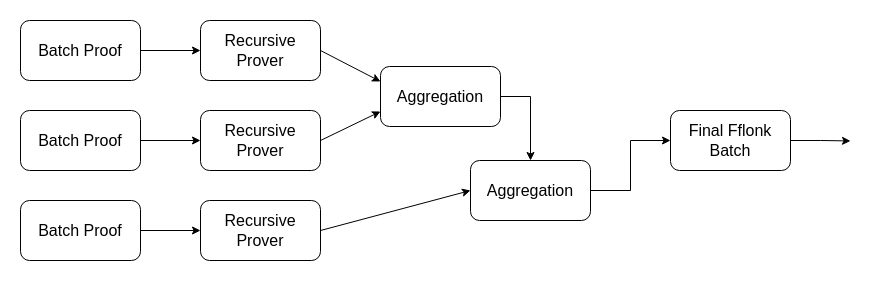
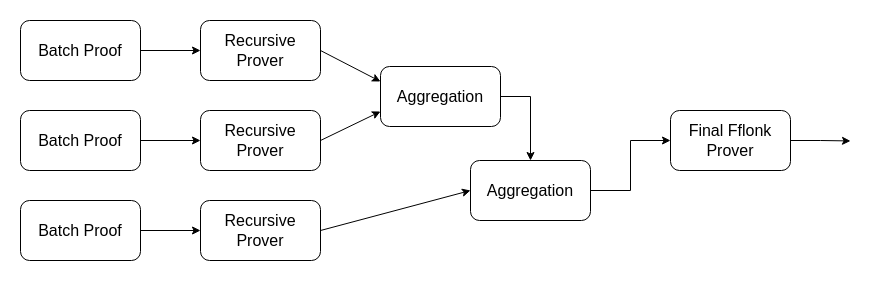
(731, 141) -> (731, 141)
